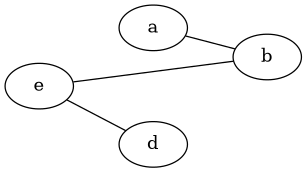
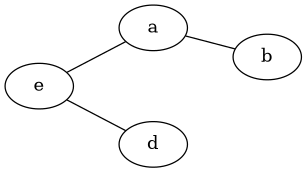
(153, 72) -> (96, 57)
